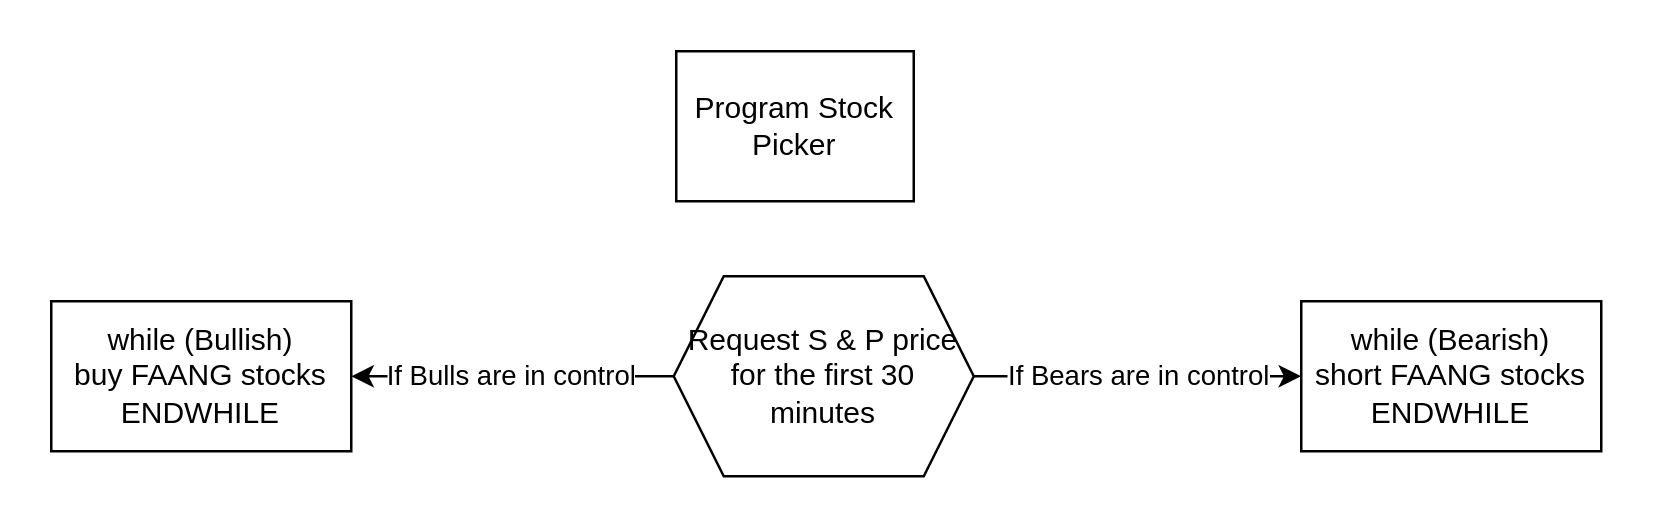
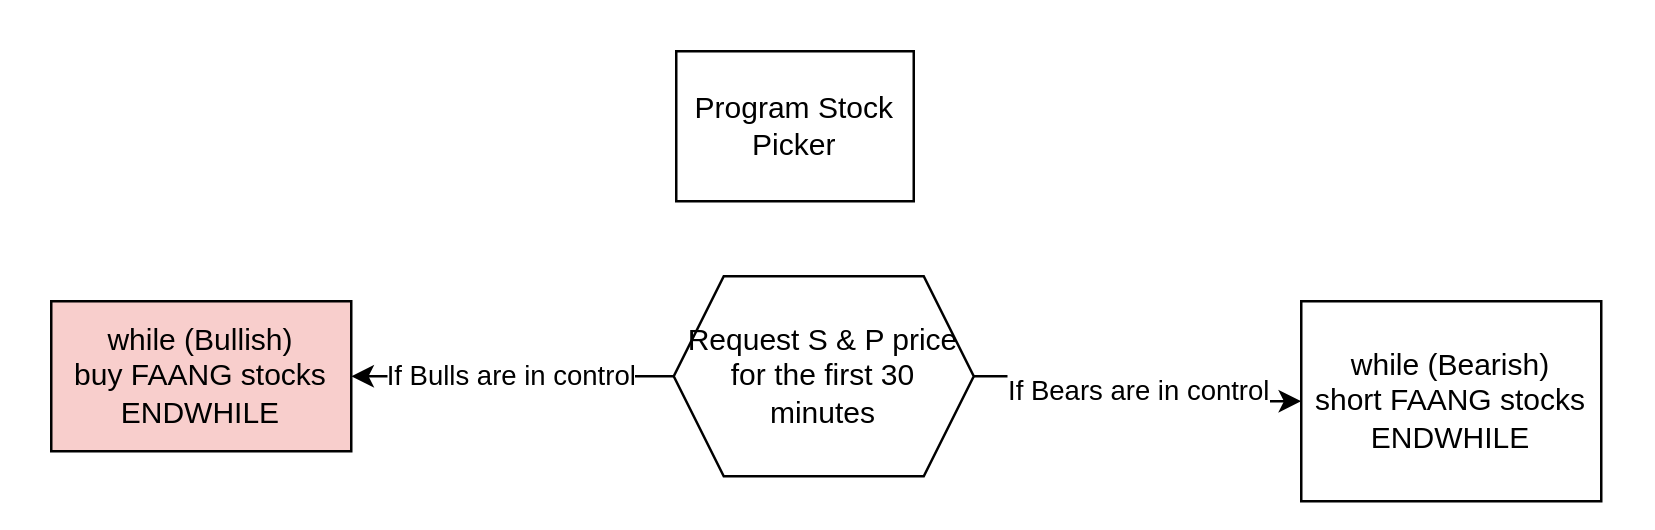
(201, 376) -> (201, 376)
(1451, 376) -> (1451, 401)
